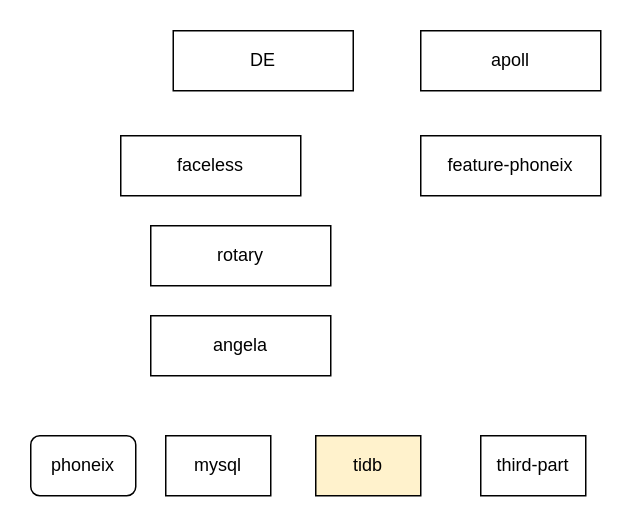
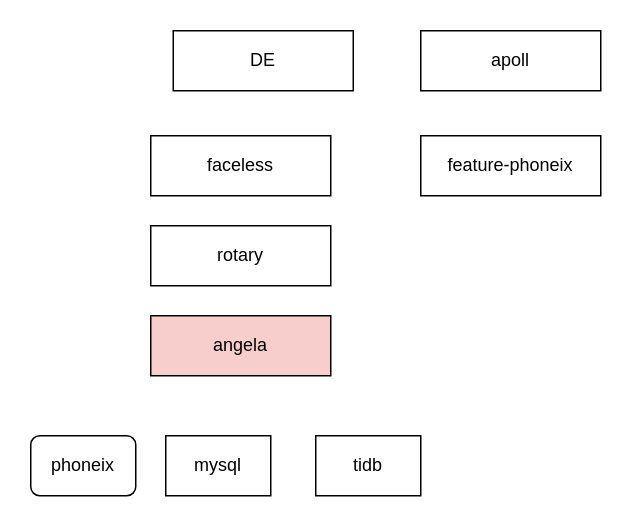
(211, 166) -> (241, 166)
(241, 346) -> (241, 346)
(368, 466) -> (368, 466)
(533, 466) -> none
